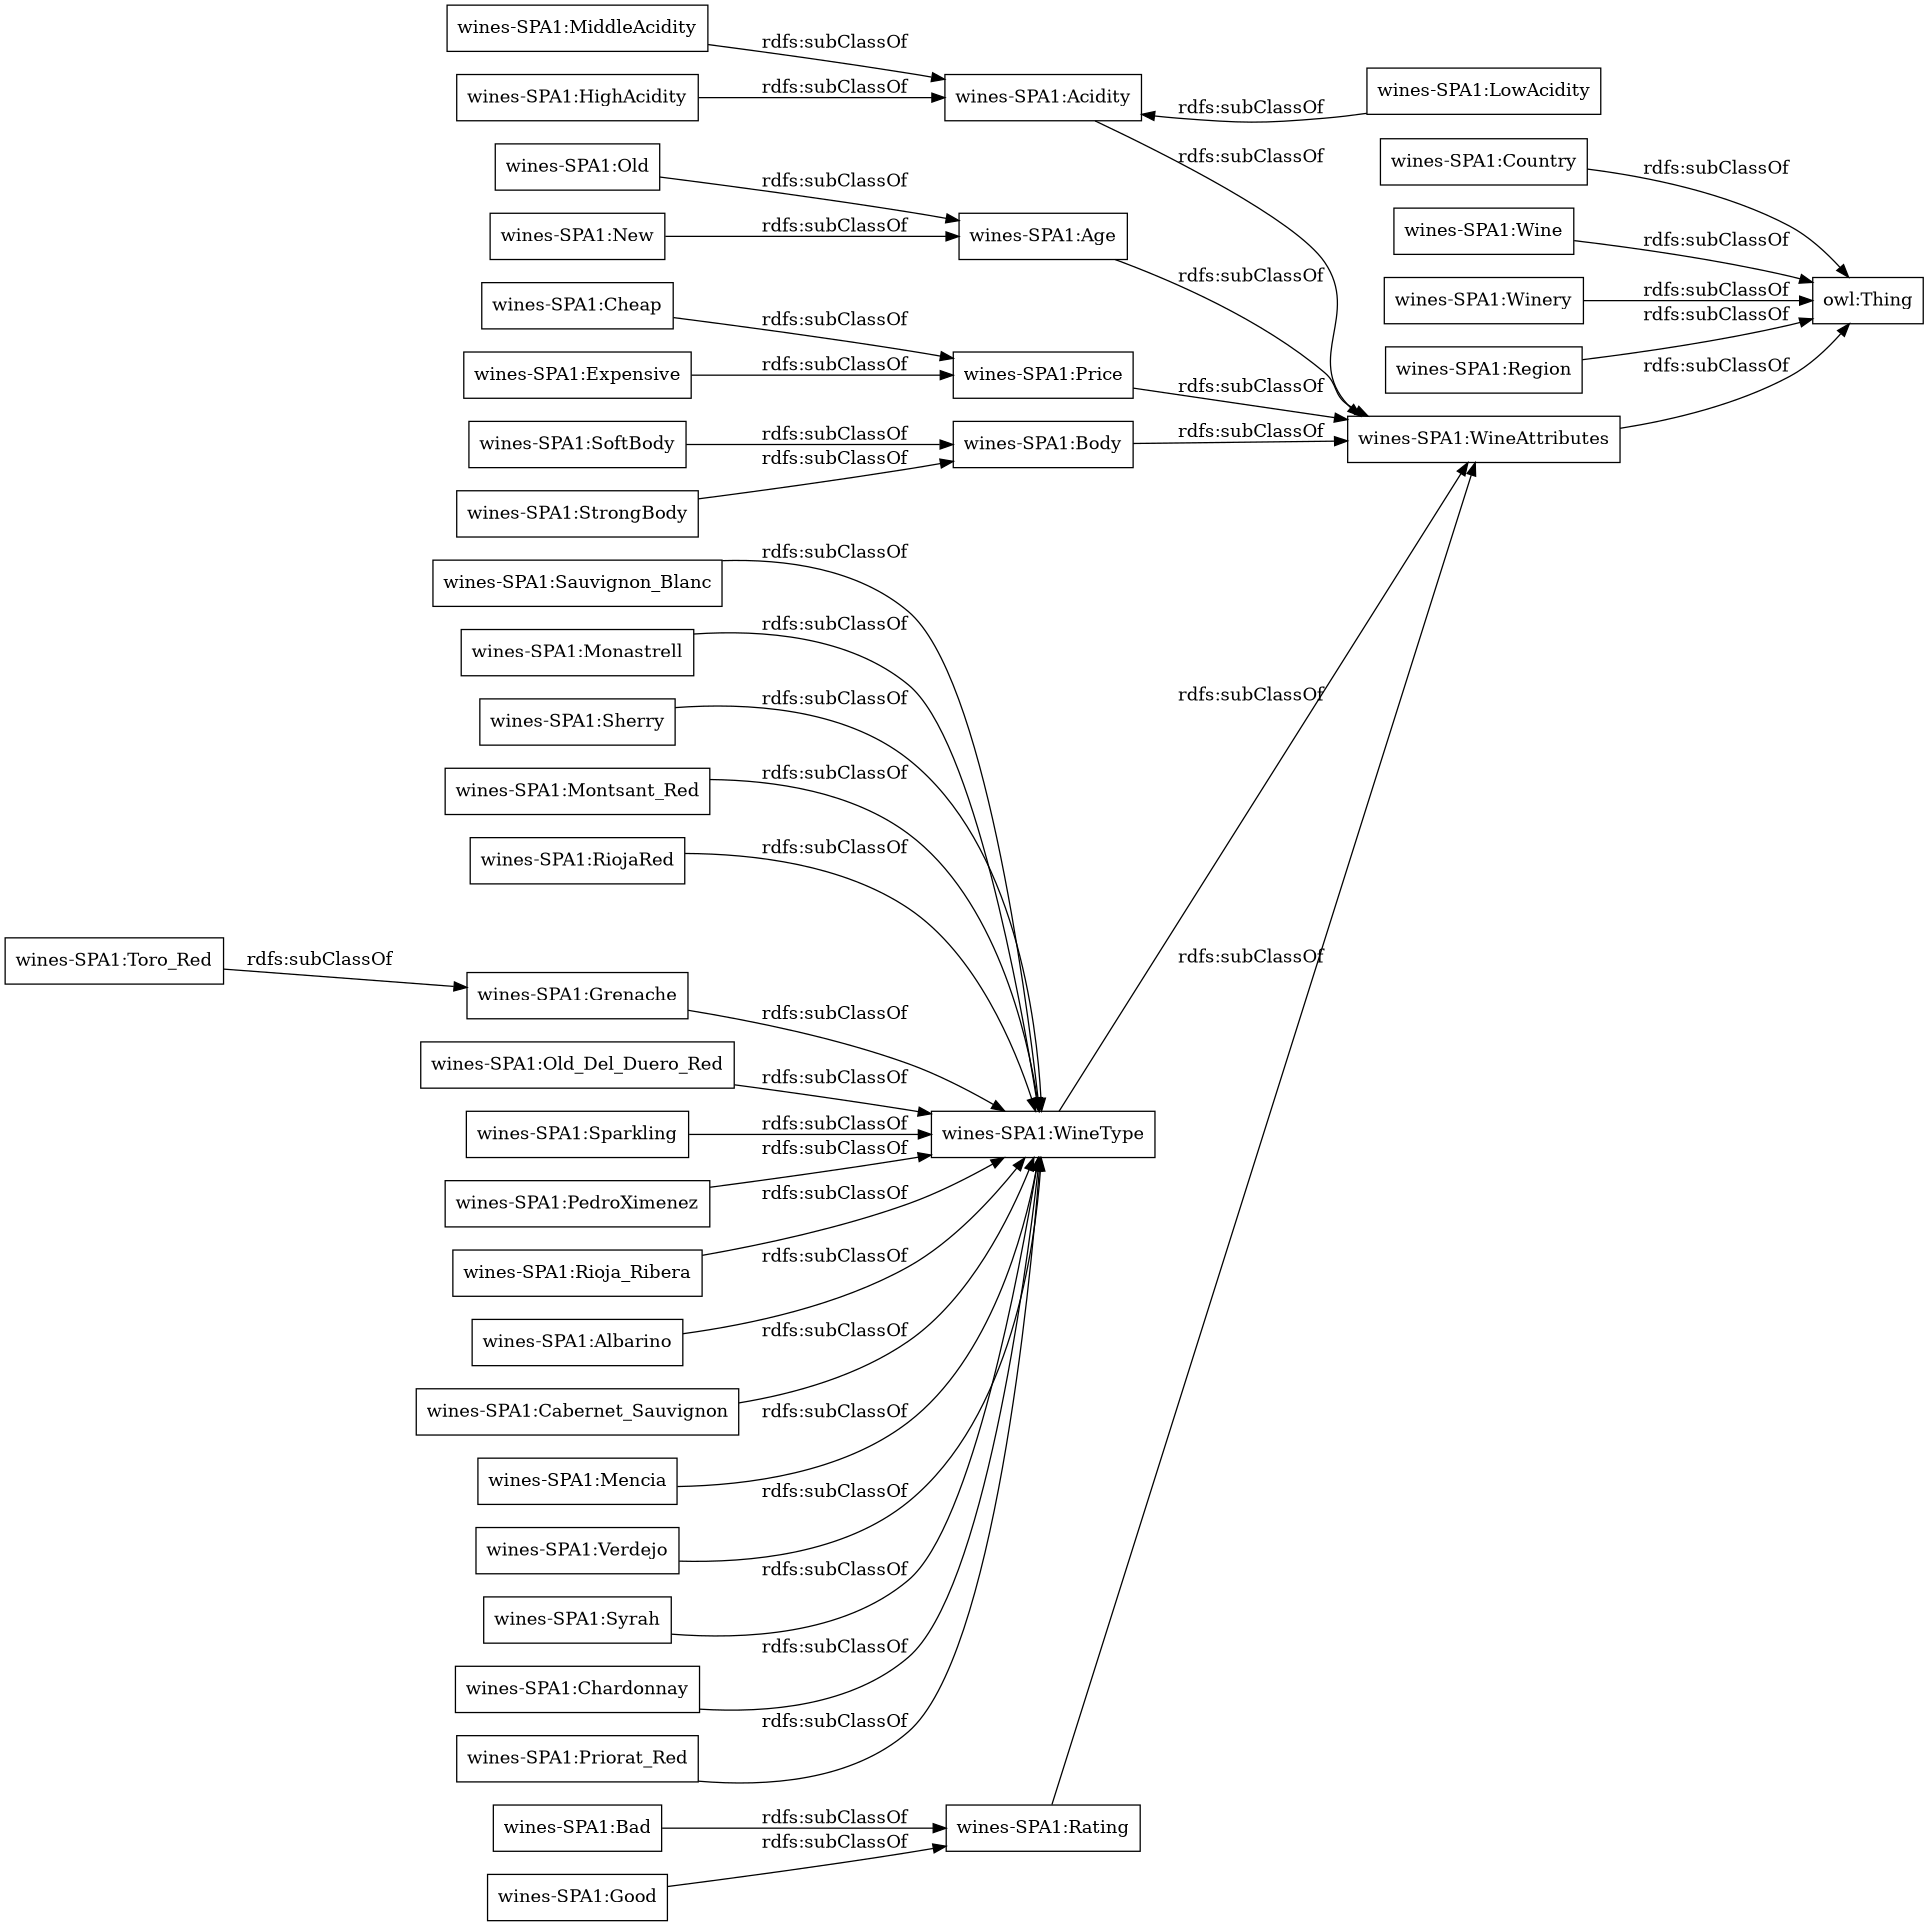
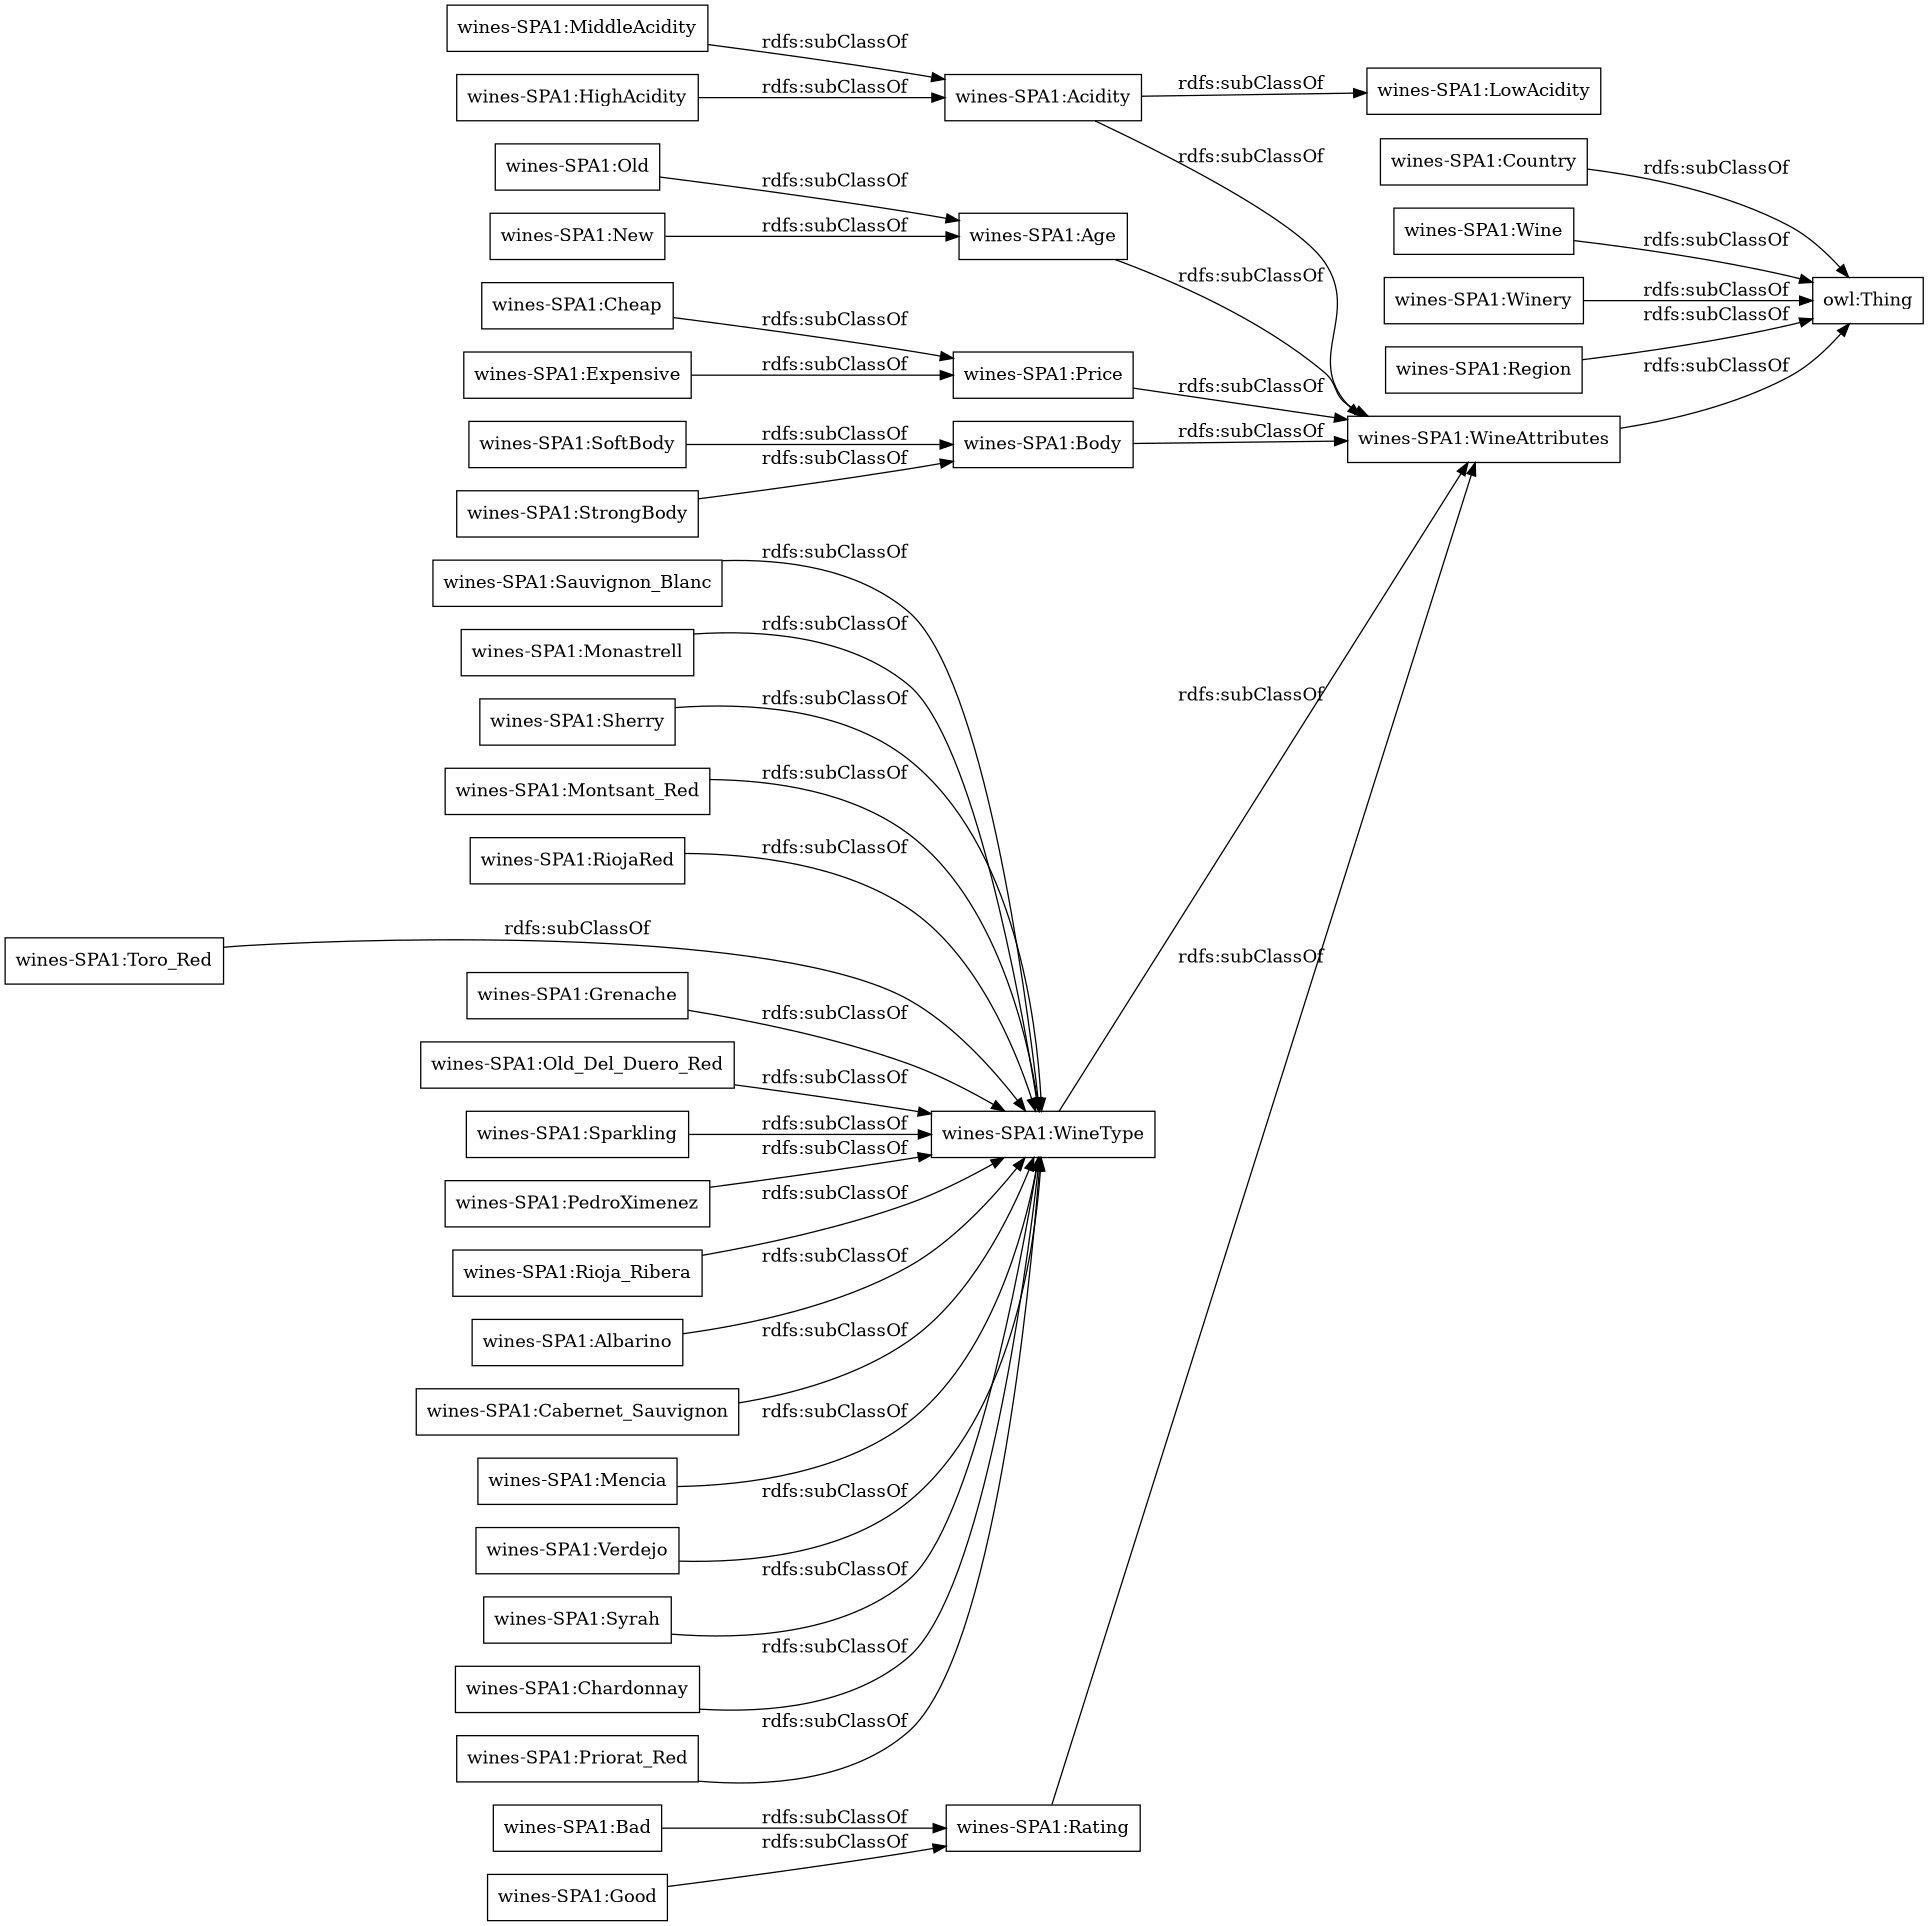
(1261, 122) -> (1248, 95)
(339, 978) -> (644, 946)
